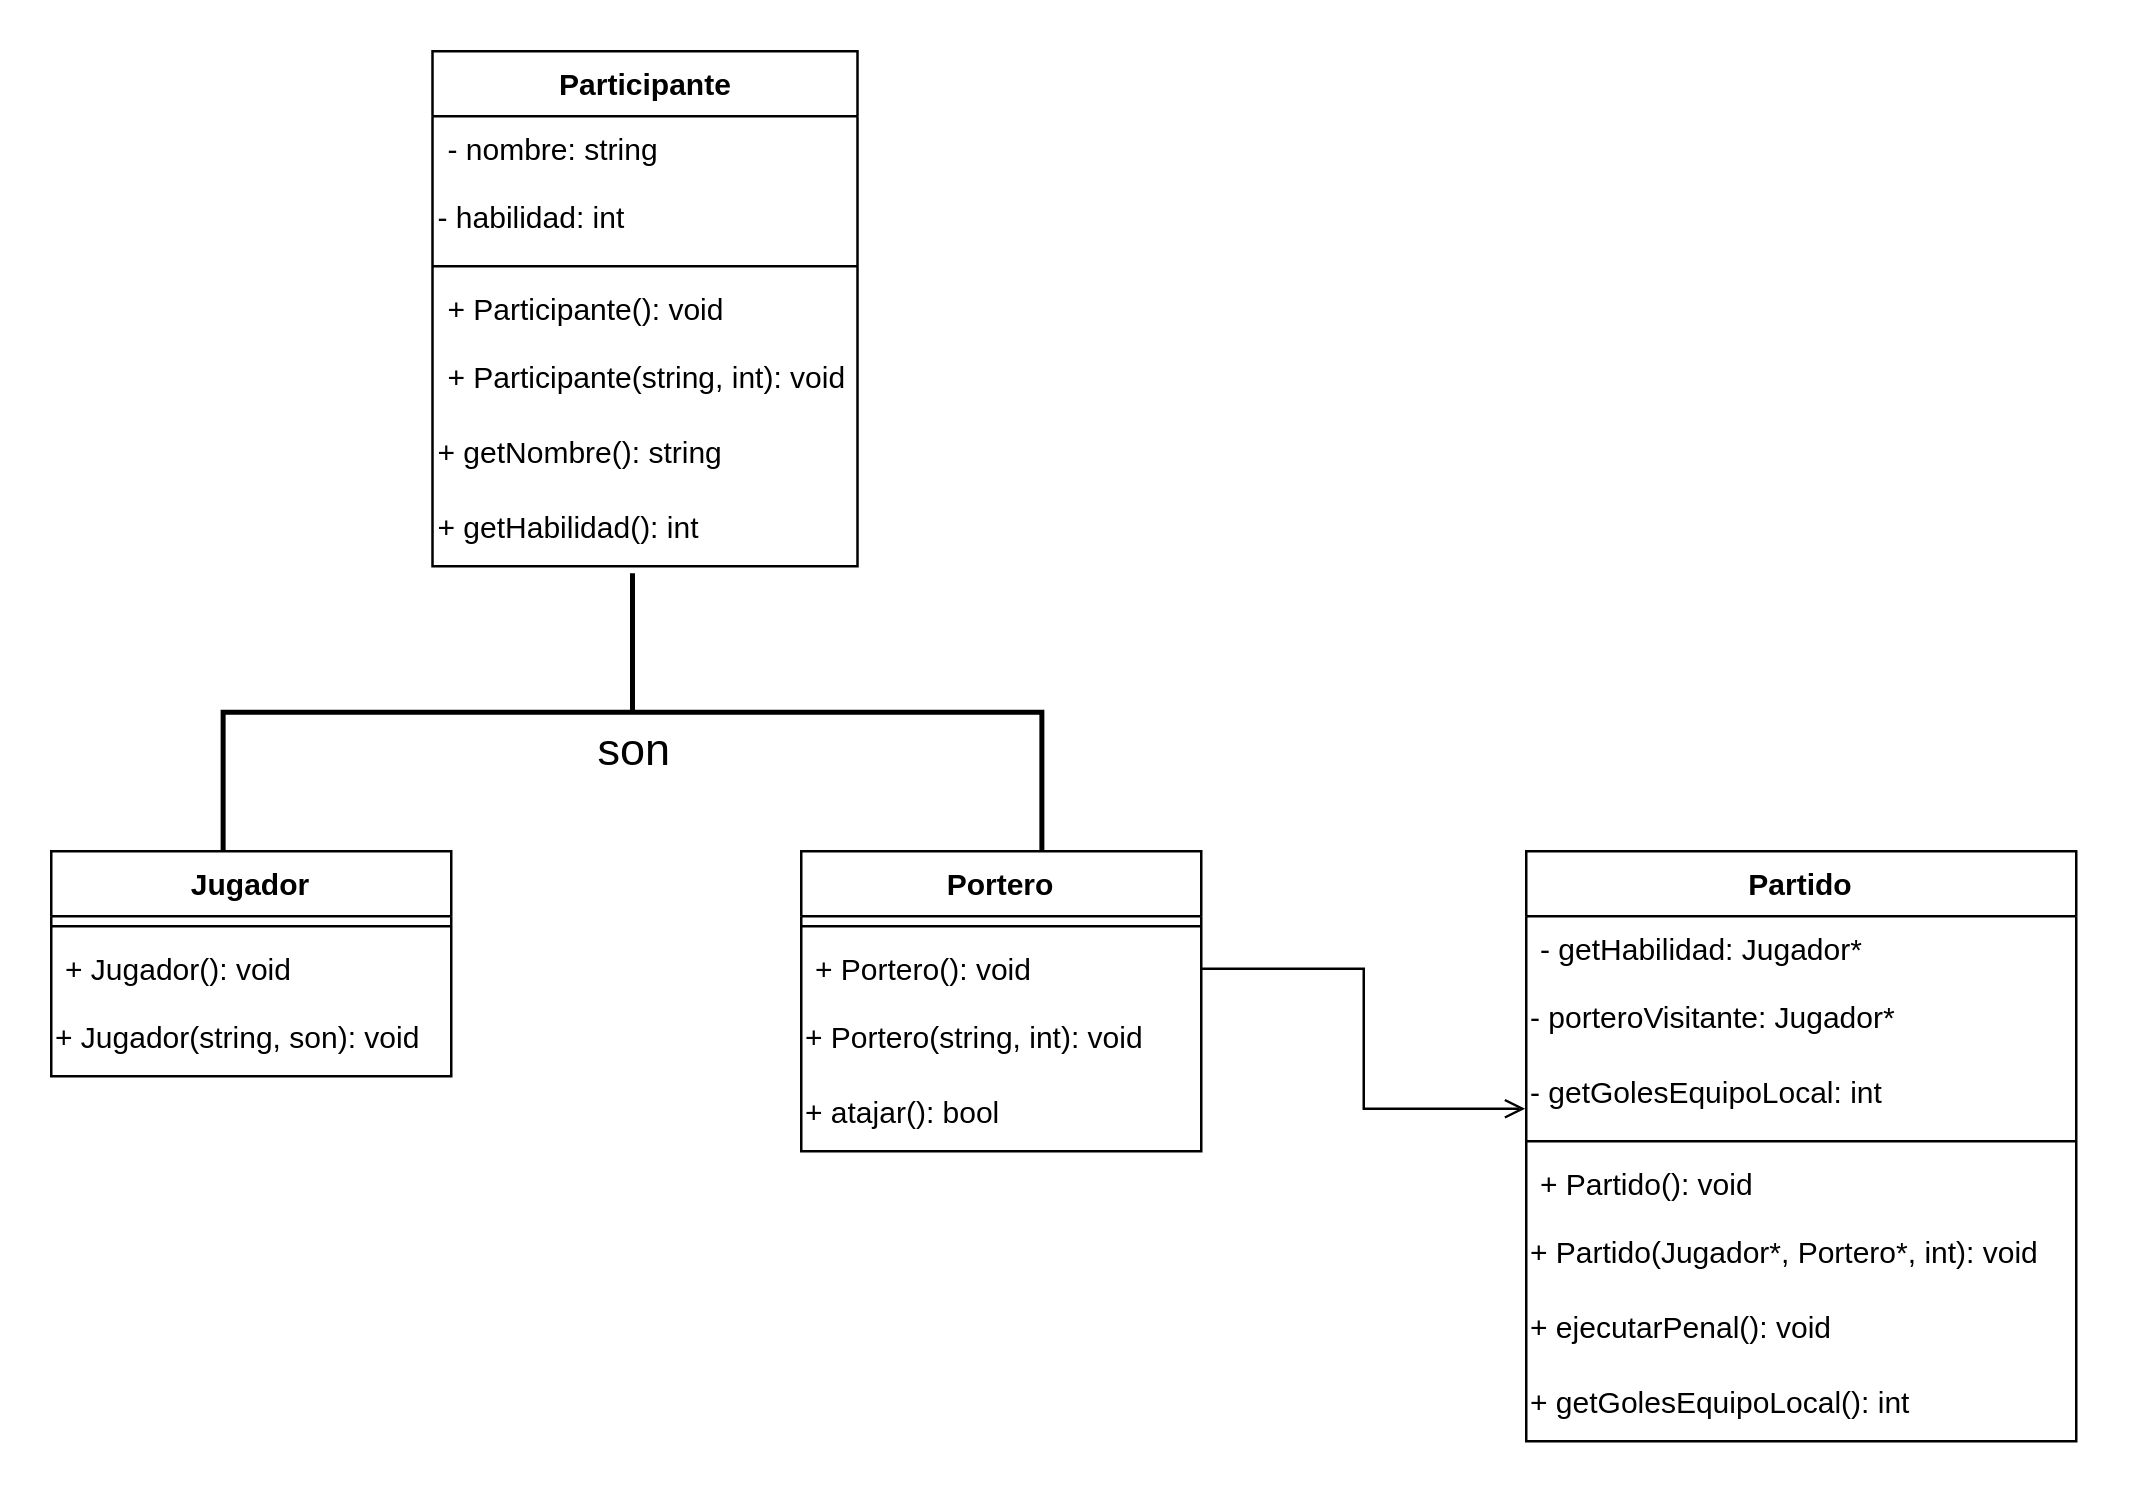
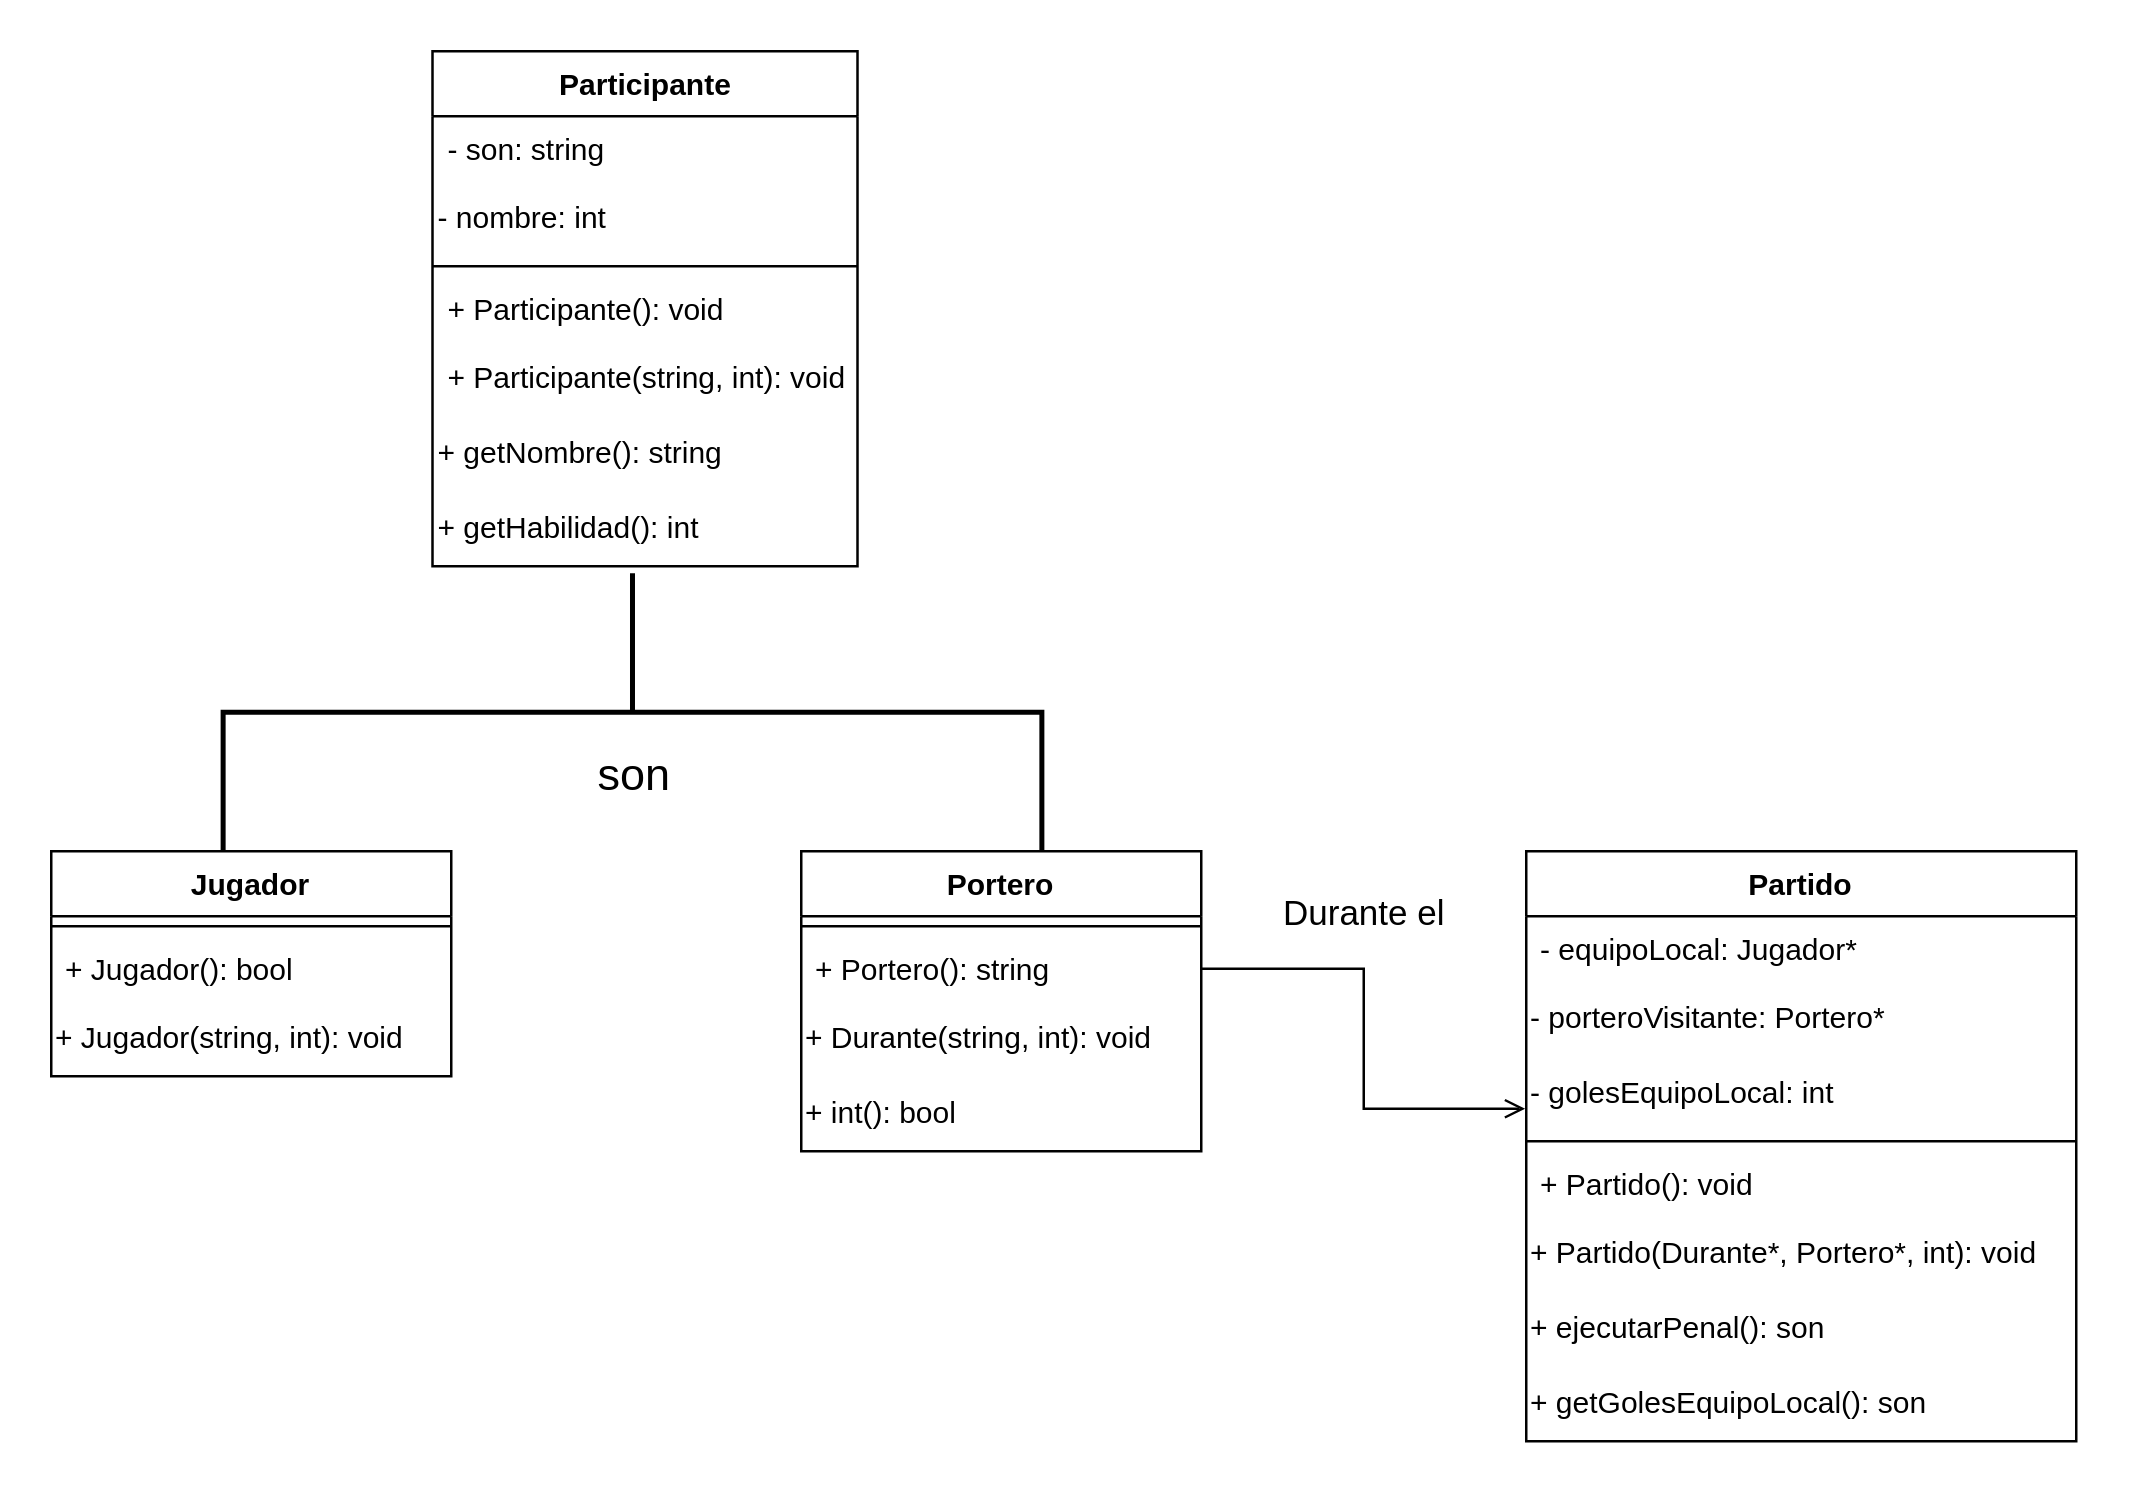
(568, 152) -> (542, 152)
(546, 219) -> (532, 219)
(633, 751) -> (633, 776)
none -> (1364, 914)
(1719, 952) -> (1715, 952)
(193, 972) -> (193, 972)
(943, 972) -> (960, 972)
(1747, 1019) -> (1747, 1019)
(264, 1039) -> (260, 1039)
(1010, 1039) -> (1010, 1039)
(1722, 1094) -> (1697, 1094)
(925, 1114) -> (896, 1114)
(1828, 1254) -> (1828, 1254)
(1705, 1329) -> (1700, 1329)
(1739, 1404) -> (1743, 1404)
